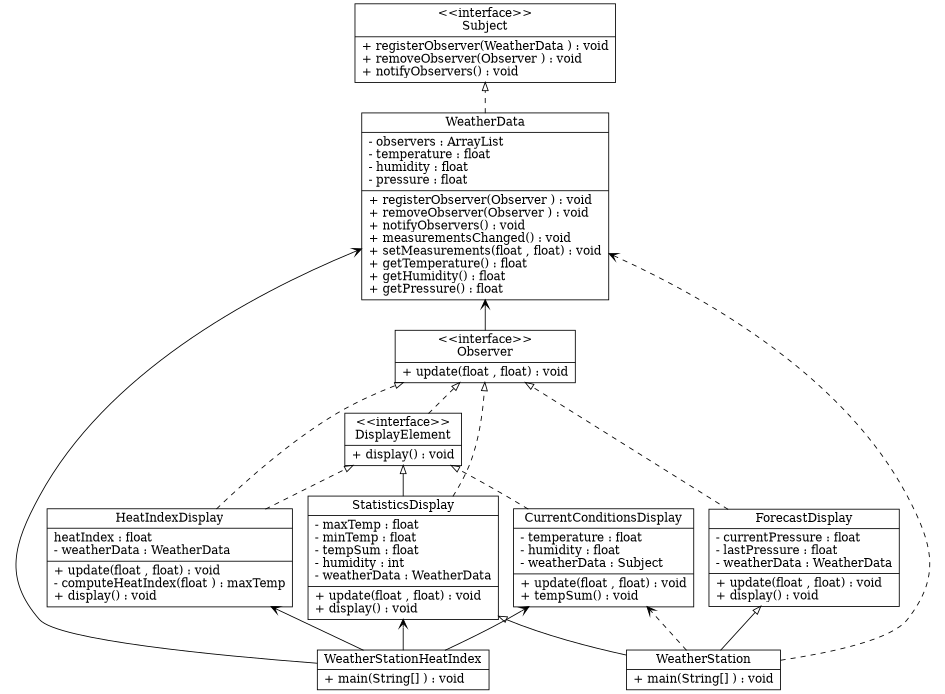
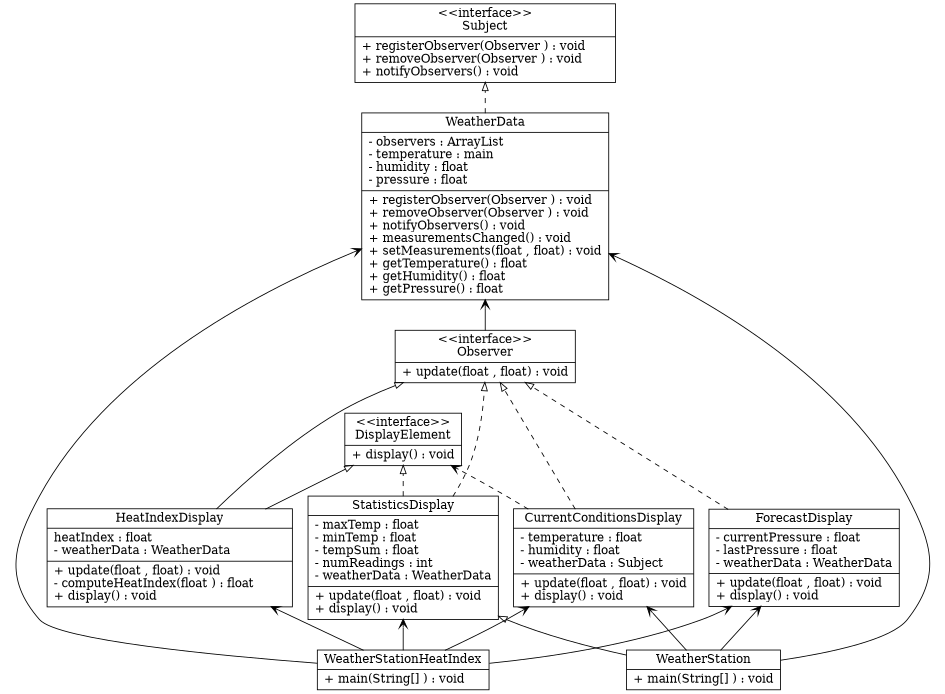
(485, 47) -> (474, 47)
(430, 155) -> (431, 155)
(441, 401) -> (540, 450)
(300, 438) -> (300, 438)
(876, 448) -> (876, 448)
(403, 485) -> (403, 485)
(305, 489) -> (305, 489)
(494, 489) -> (494, 489)
(360, 563) -> (374, 563)
(170, 584) -> (154, 584)
(580, 596) -> (572, 596)
(738, 631) -> (738, 631)
(670, 632) -> (673, 635)
none -> (609, 645)
